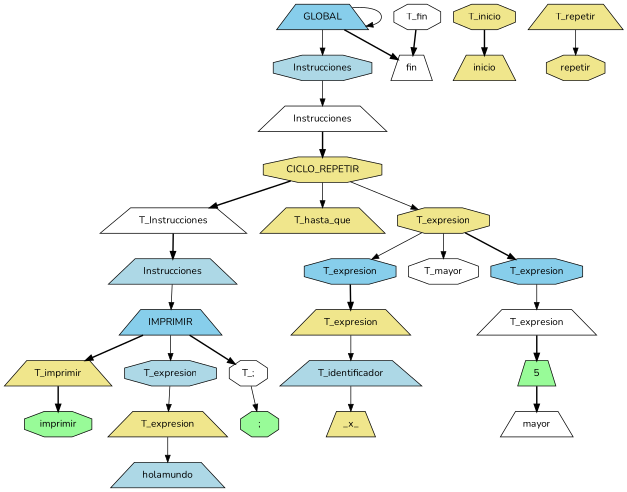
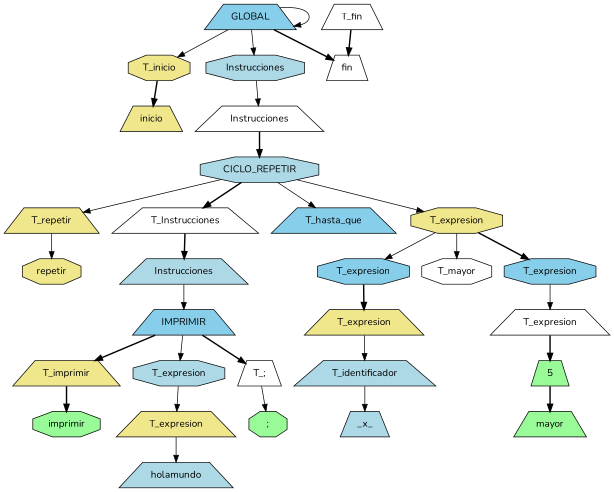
(417, 17) -> (352, 17)
none -> (206, 42)
(323, 170) -> (260, 170)
none -> (156, 195)
(323, 221) -> (334, 221)
(248, 373) -> (260, 373)
(351, 424) -> (365, 424)
(537, 424) -> (550, 424)
